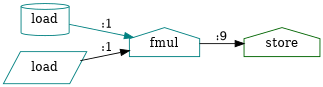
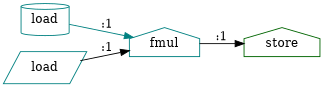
(222, 37) -> (222, 37)
